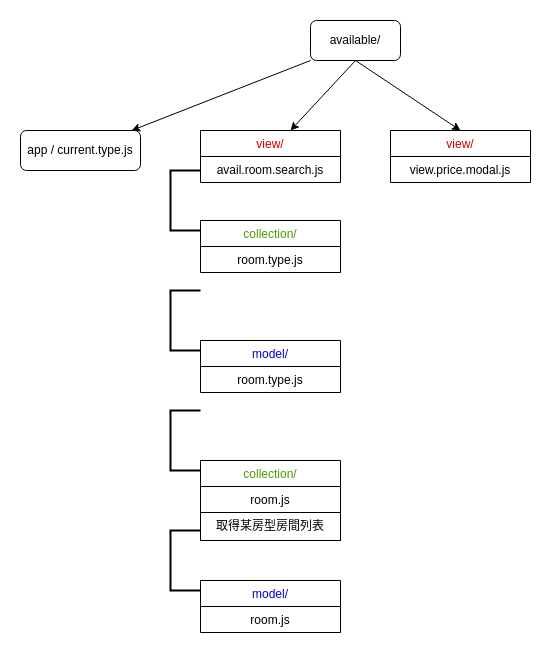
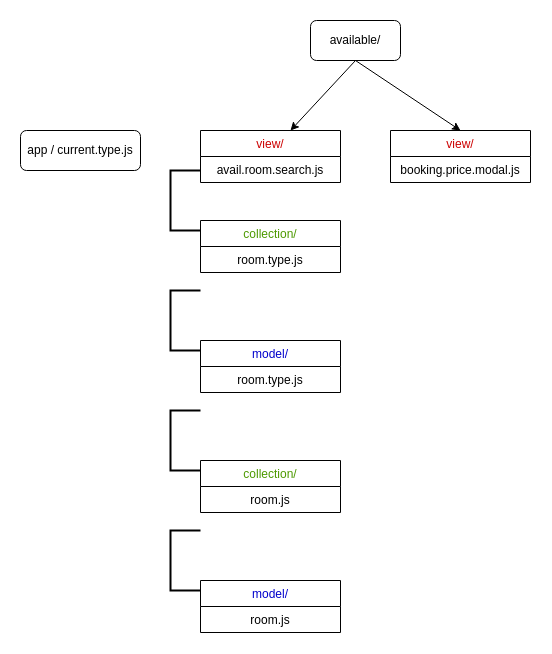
(224, 94) -> none
(460, 170) -> (460, 170)
(271, 527) -> none
